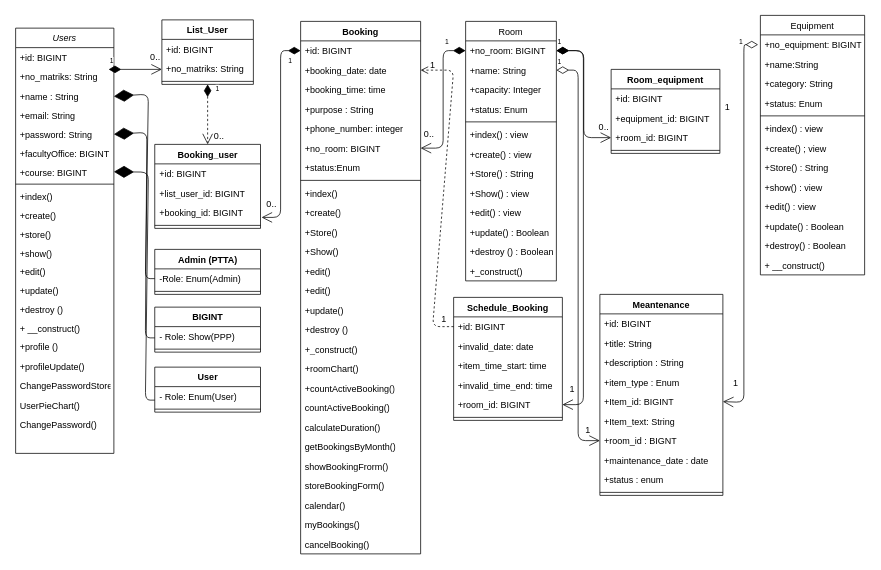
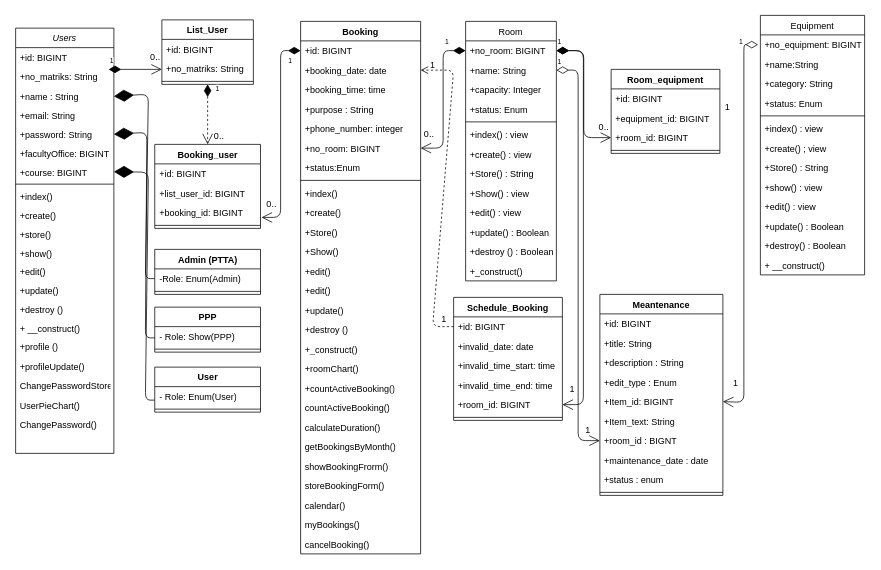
(208, 318) -> (208, 318)
(507, 367) -> (509, 372)
(642, 383) -> (642, 383)
